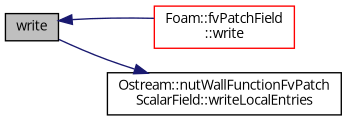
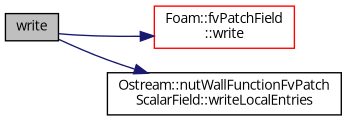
(113, 18) -> (99, 36)
